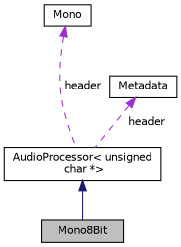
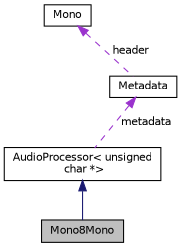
(61, 93) -> (110, 55)
(145, 123) -> (145, 123)
(83, 231) -> (83, 231)
